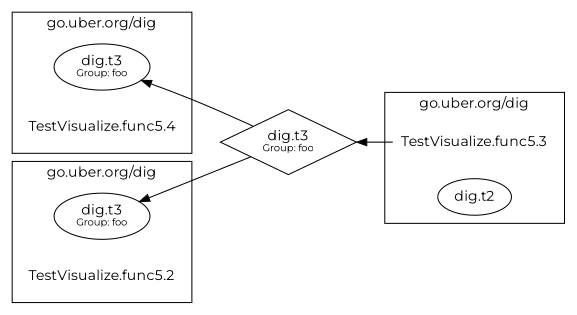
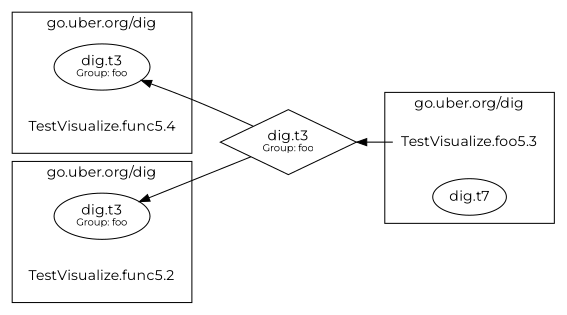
(475, 142) -> (470, 142)
(475, 197) -> (470, 197)
